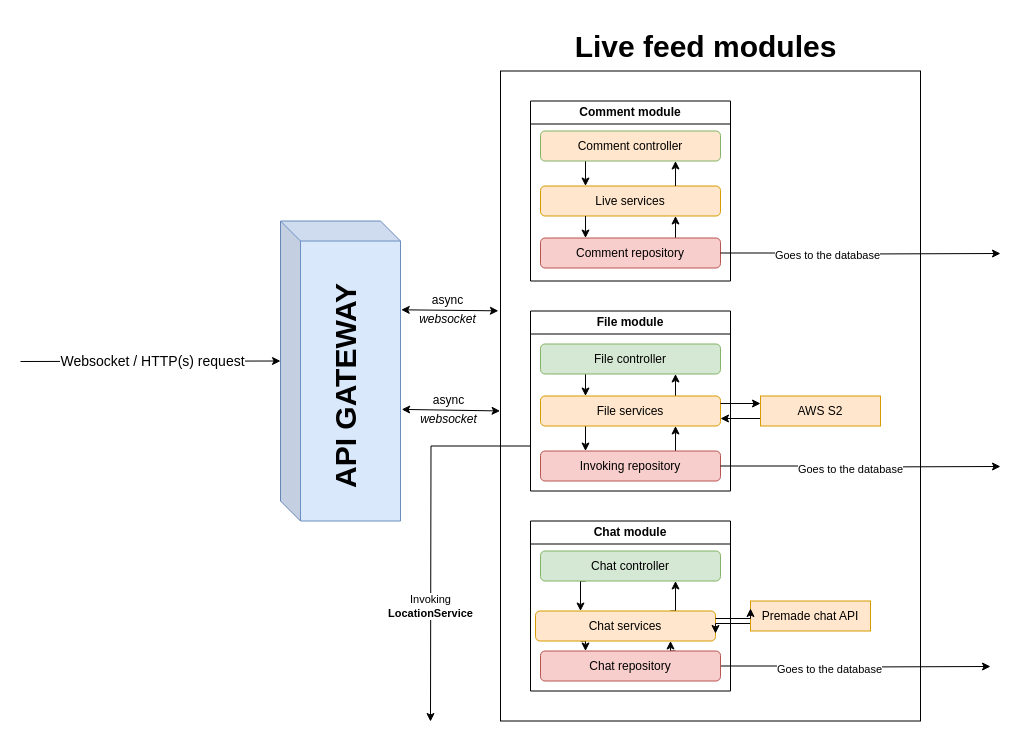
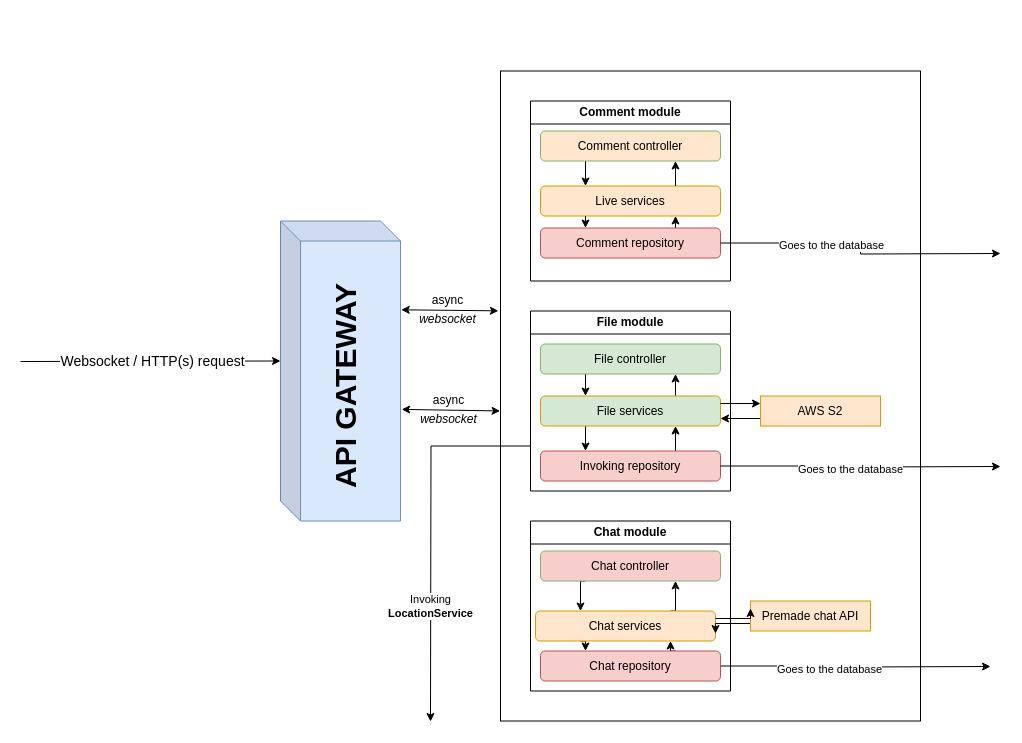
(706, 46) -> none
(631, 253) -> (631, 243)
(631, 411) -> (631, 411)
(631, 566) -> (631, 566)
